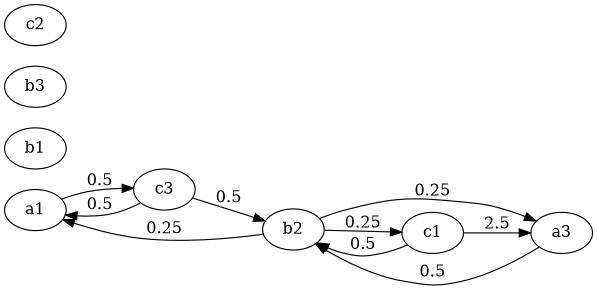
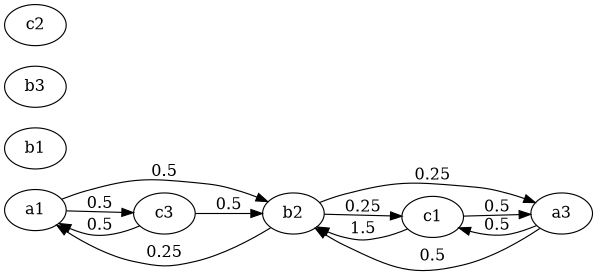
none -> (159, 180)
(497, 224) -> (497, 207)
none -> (504, 235)
(363, 245) -> (363, 229)
